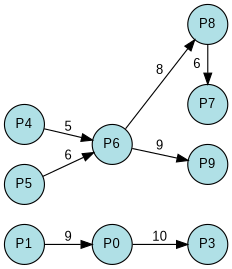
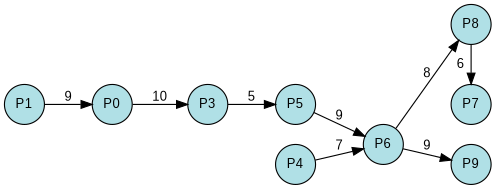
none -> (246, 104)
(68, 127) -> (339, 146)
(68, 156) -> (339, 116)
